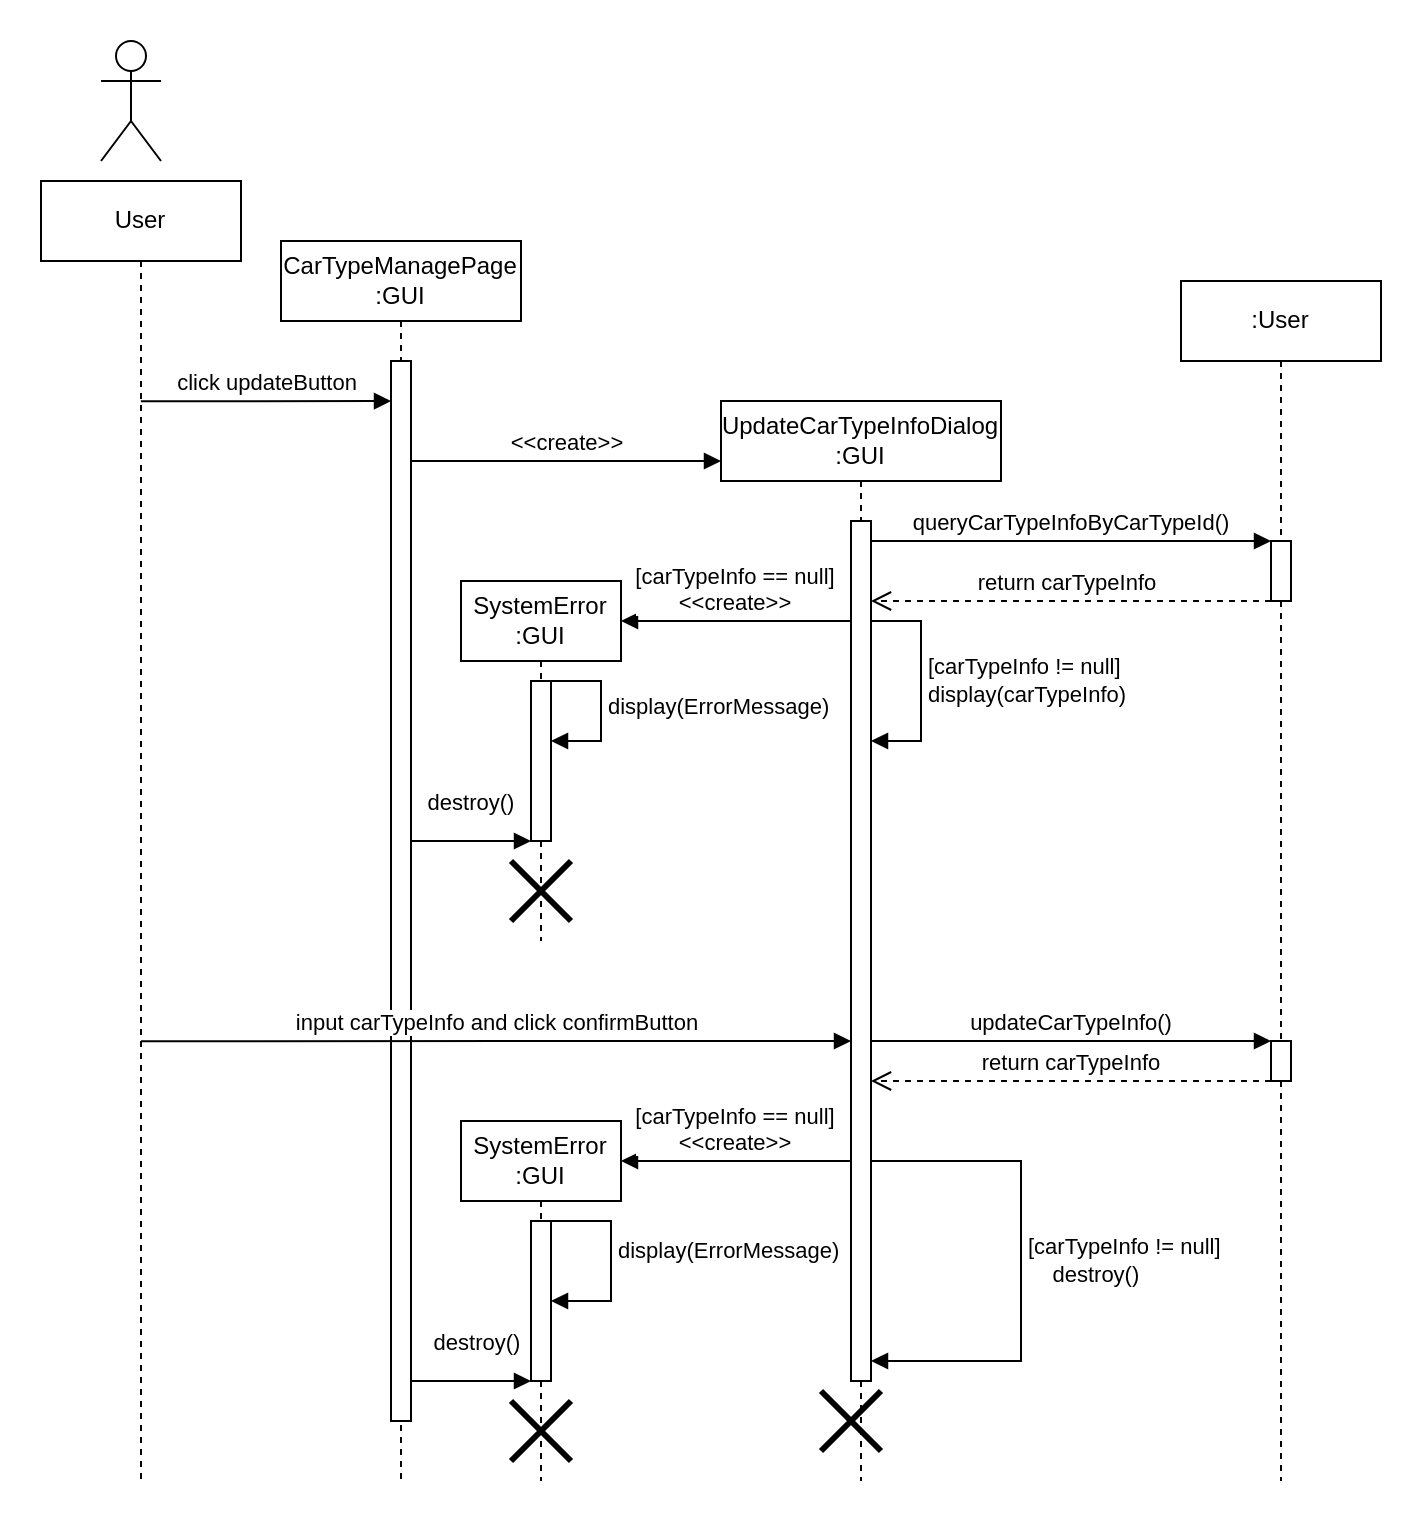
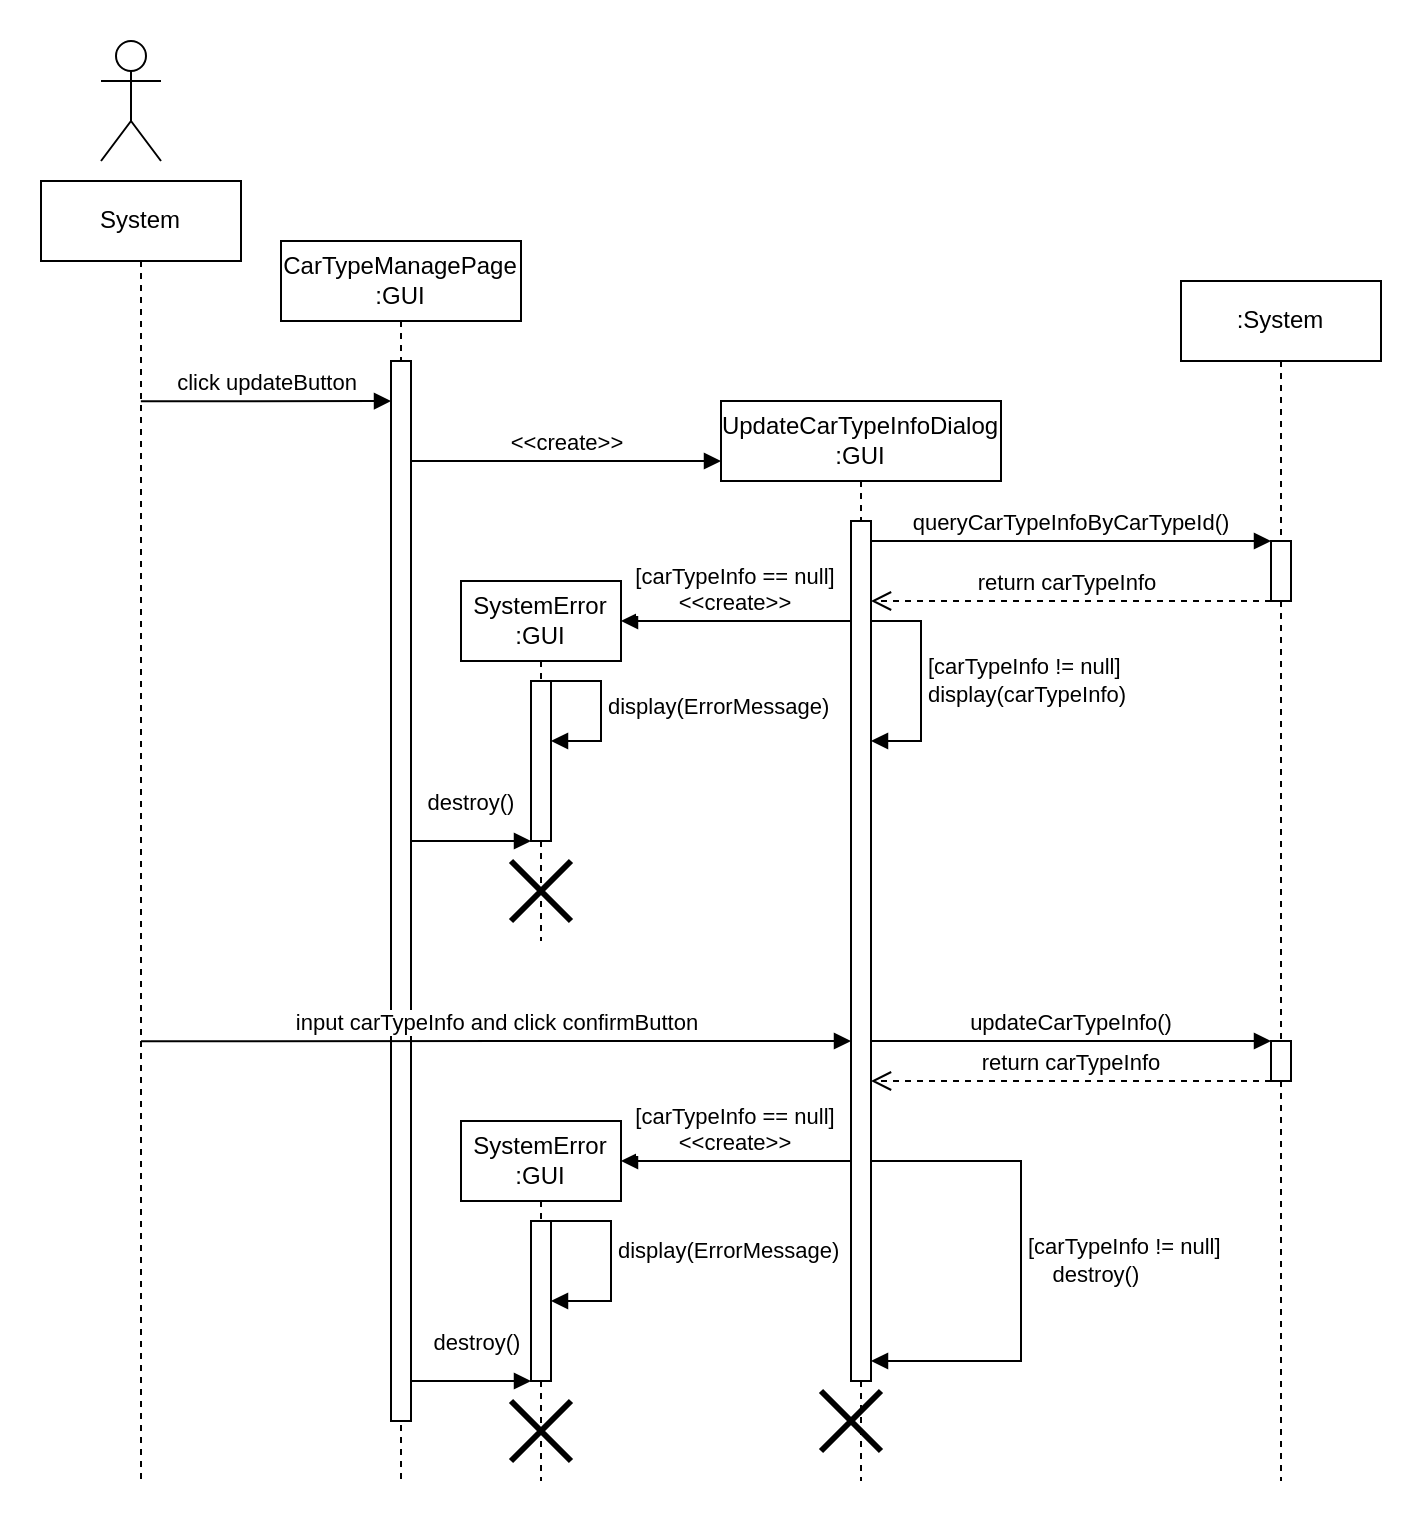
(141, 221) -> (141, 221)
(1281, 321) -> (1281, 321)
